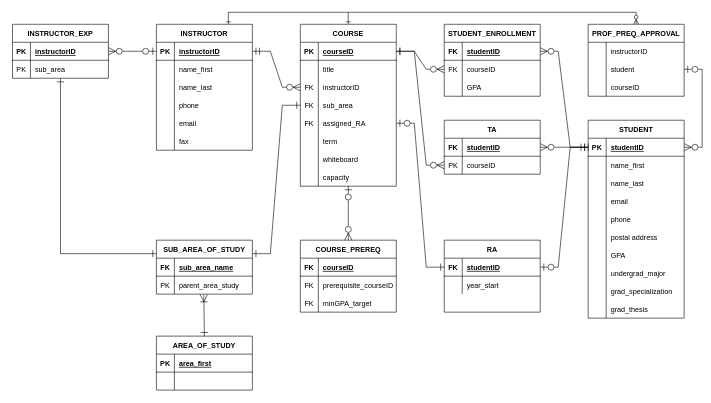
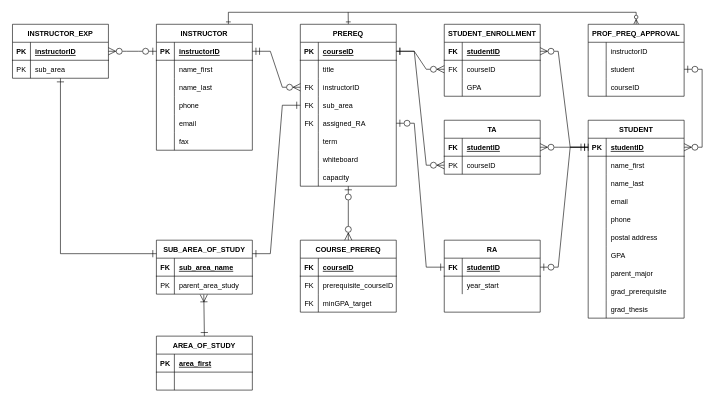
(348, 34) -> (348, 34)
(641, 274) -> (635, 274)
(645, 292) -> (643, 292)
